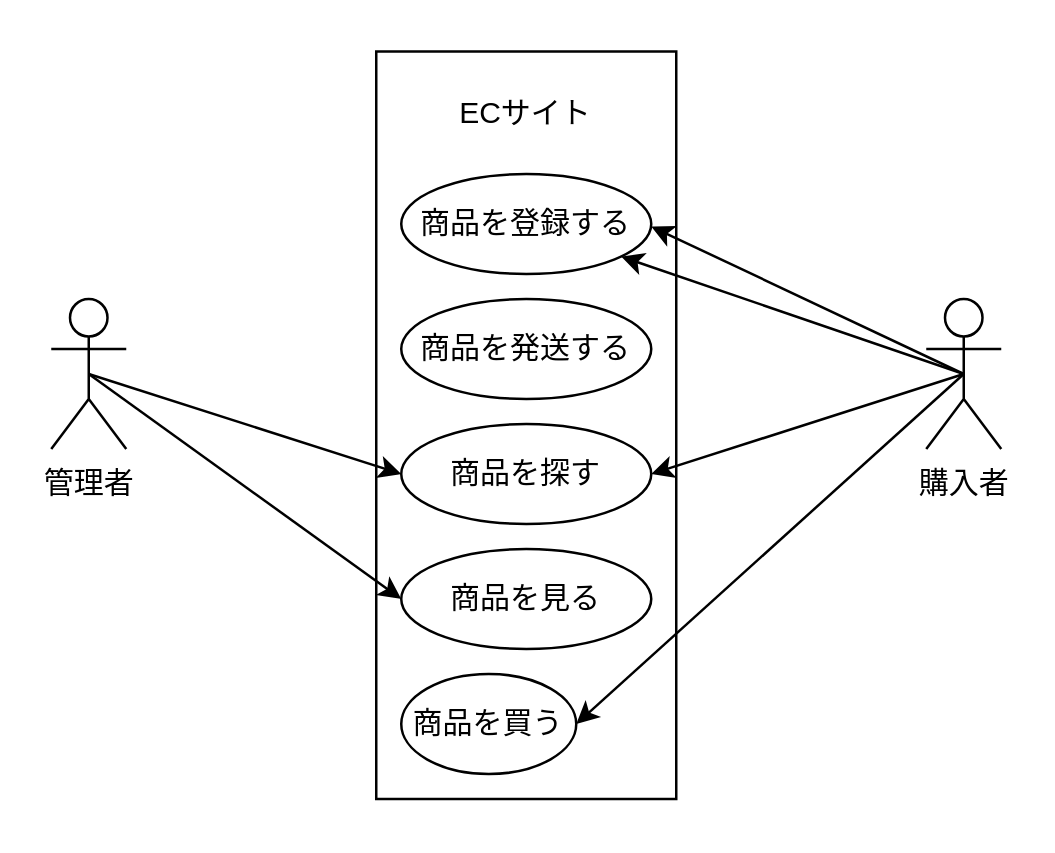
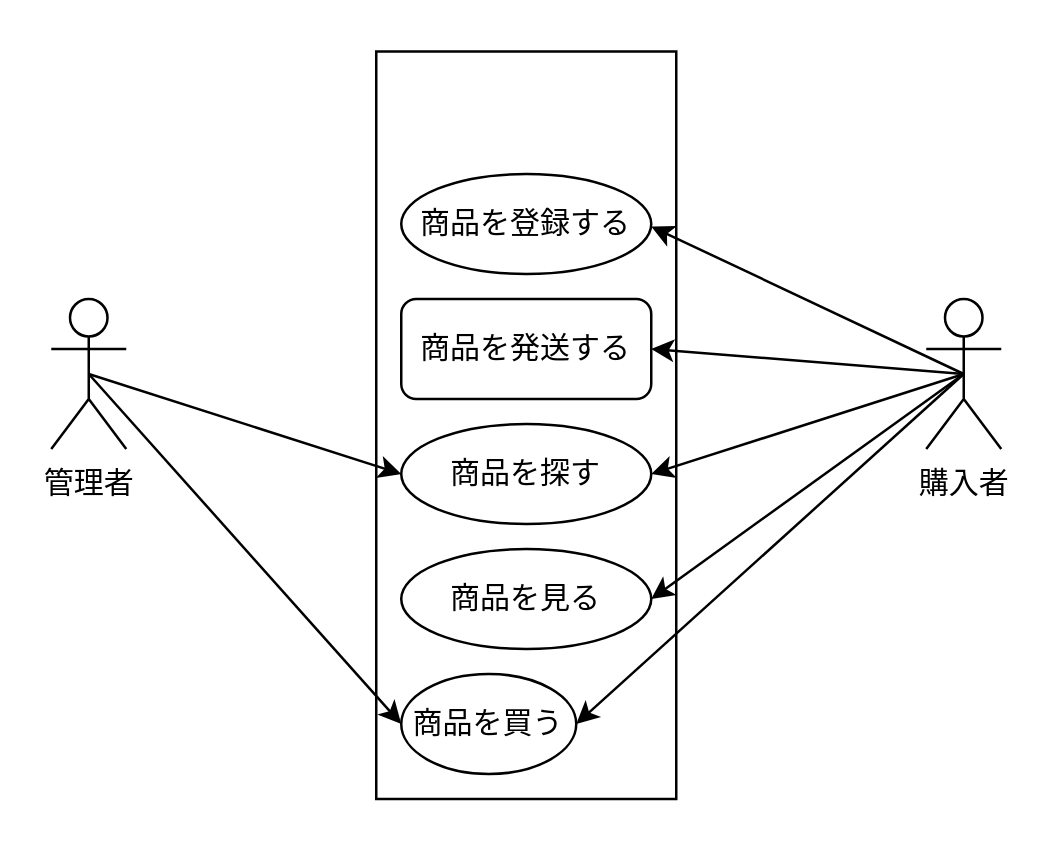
(526, 114) -> none
(787, 313) -> (808, 361)
(526, 349) -> (526, 349)
(246, 487) -> none
none -> (797, 494)
none -> (246, 550)
